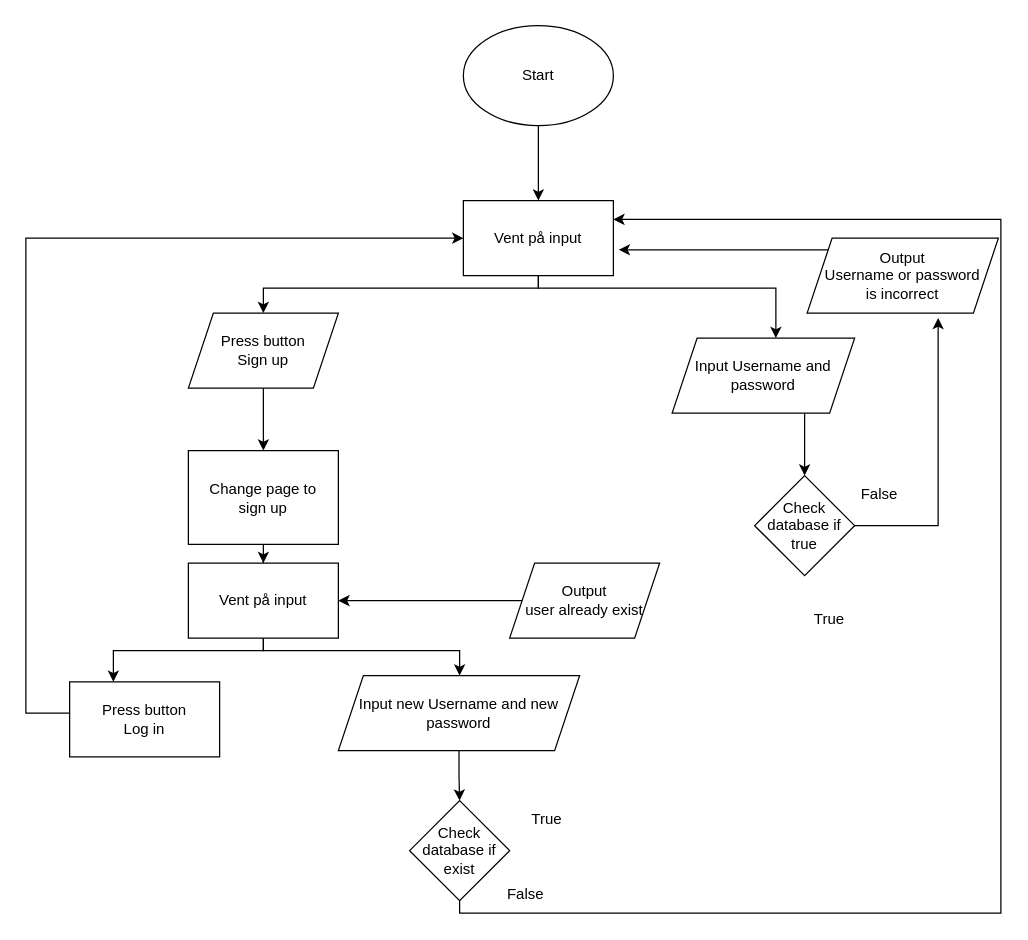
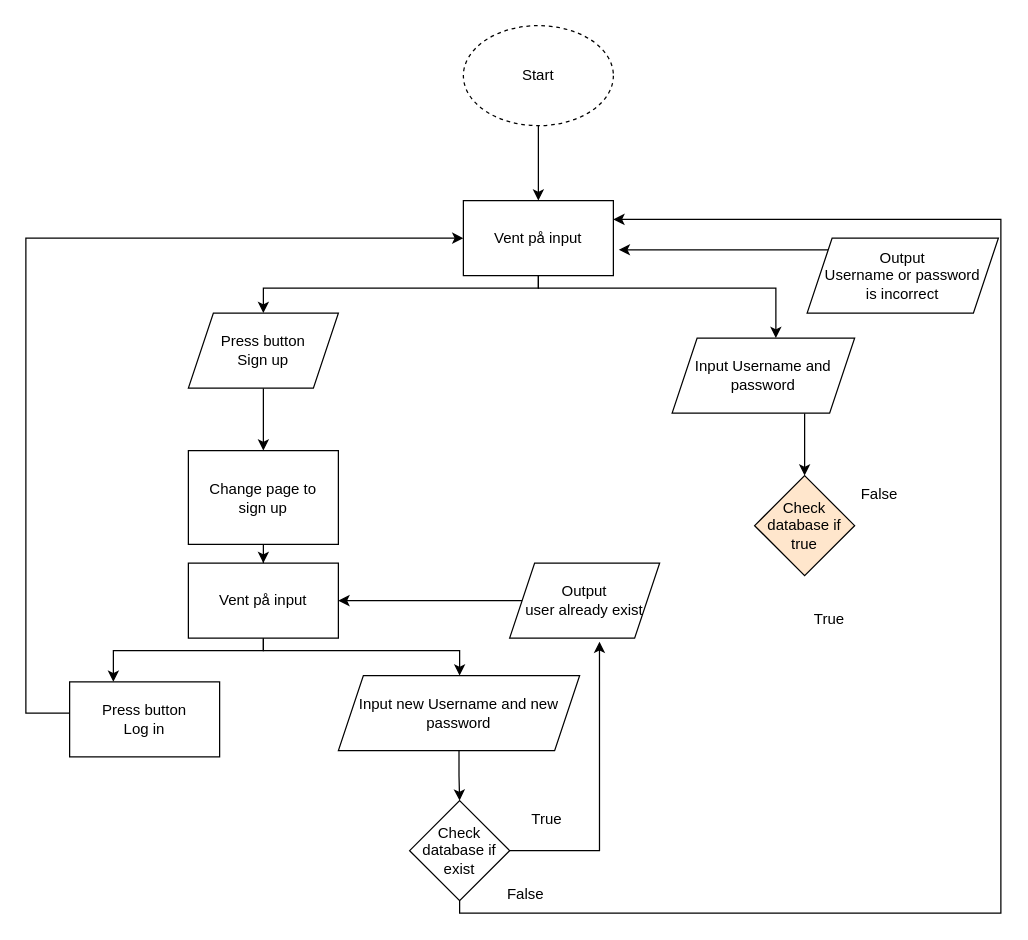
(538, 76) -> (538, 76)
(938, 467) -> none
(804, 526) -> (804, 526)
none -> (599, 795)
